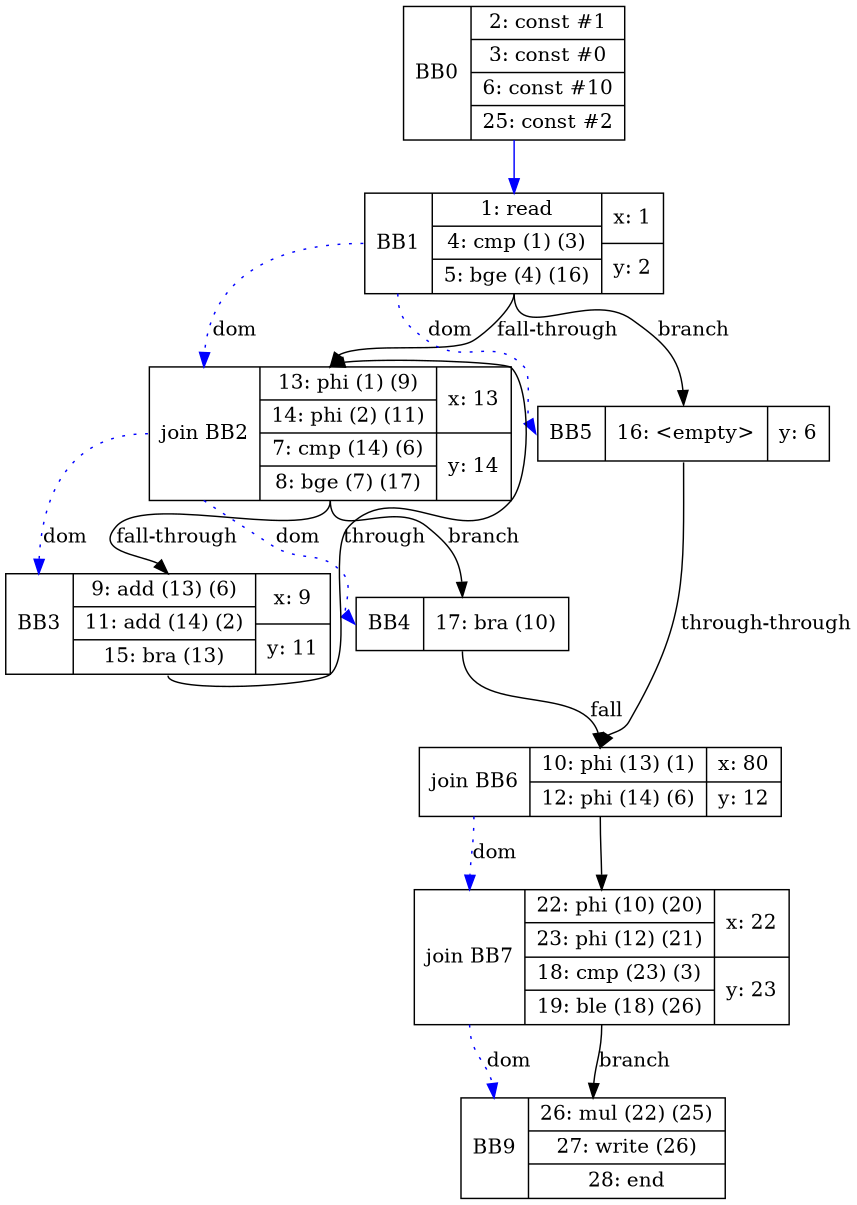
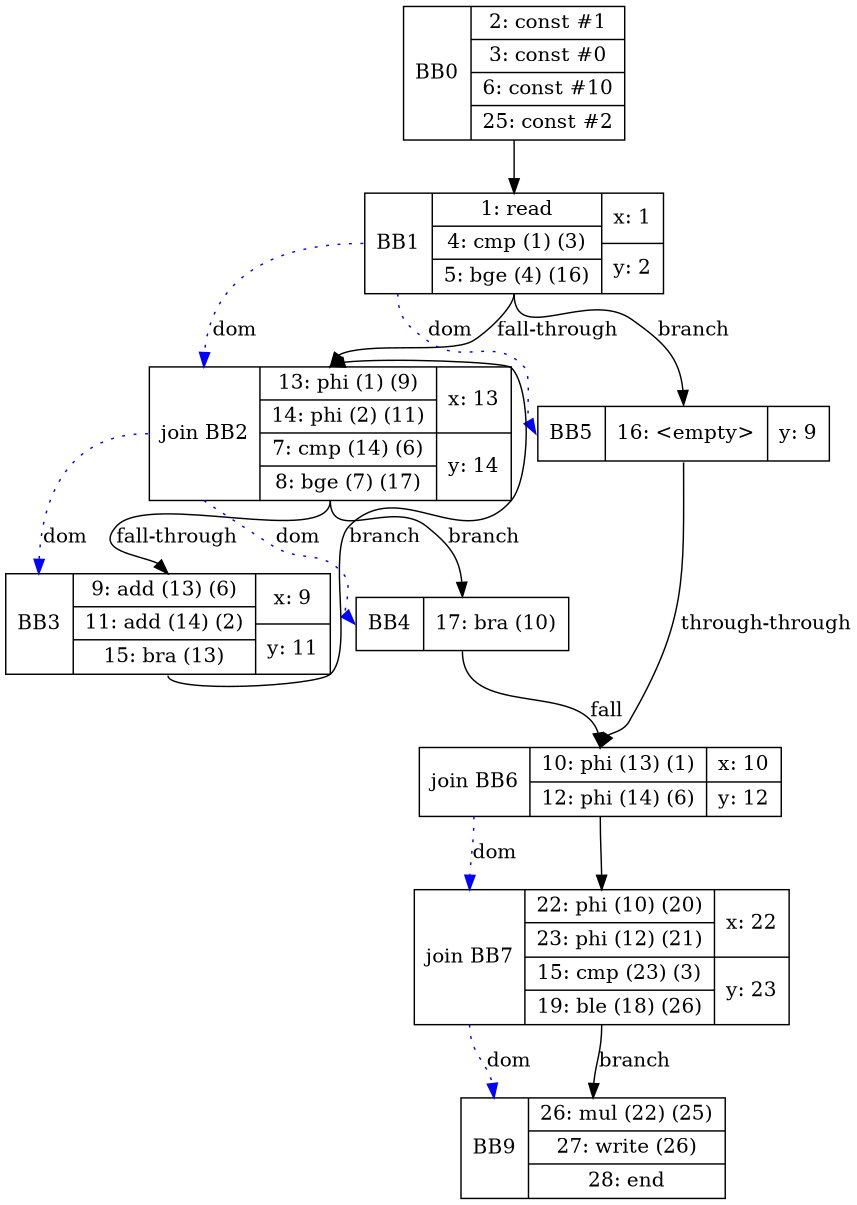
(514, 159) -> (514, 159)
(798, 433) -> (798, 433)
(385, 537) -> (385, 537)
(744, 764) -> (744, 764)
(620, 973) -> (620, 973)
